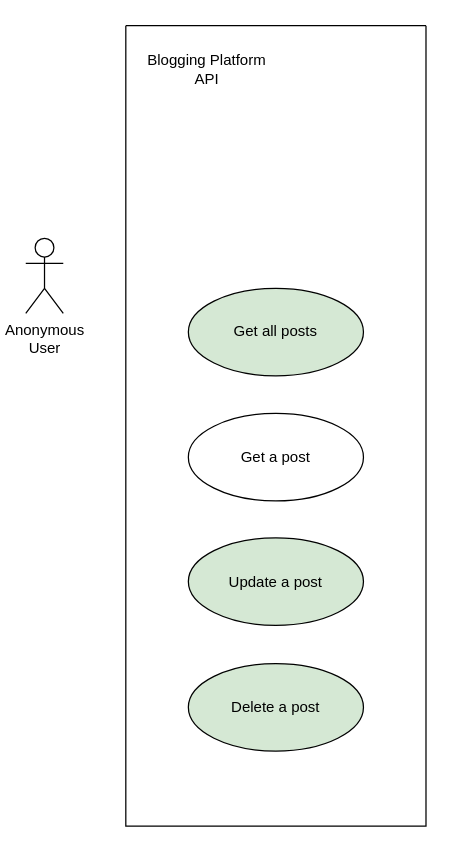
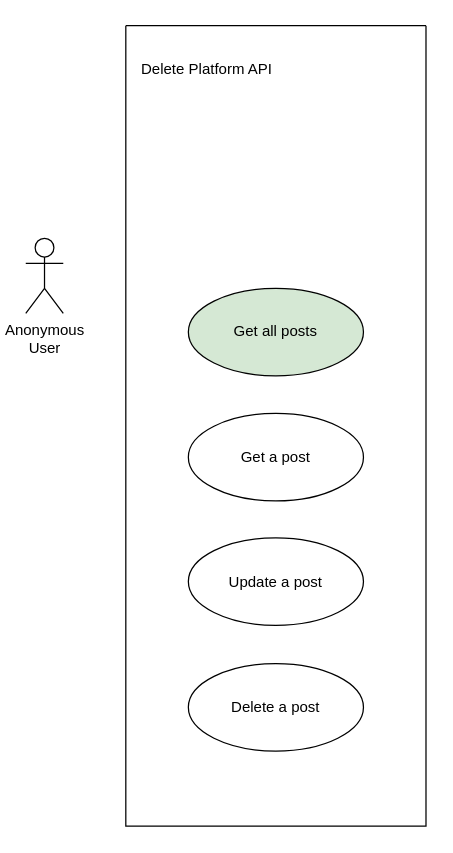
(207, 69) -> (207, 69)
(276, 581) -> (276, 581)
(276, 707) -> (276, 707)
